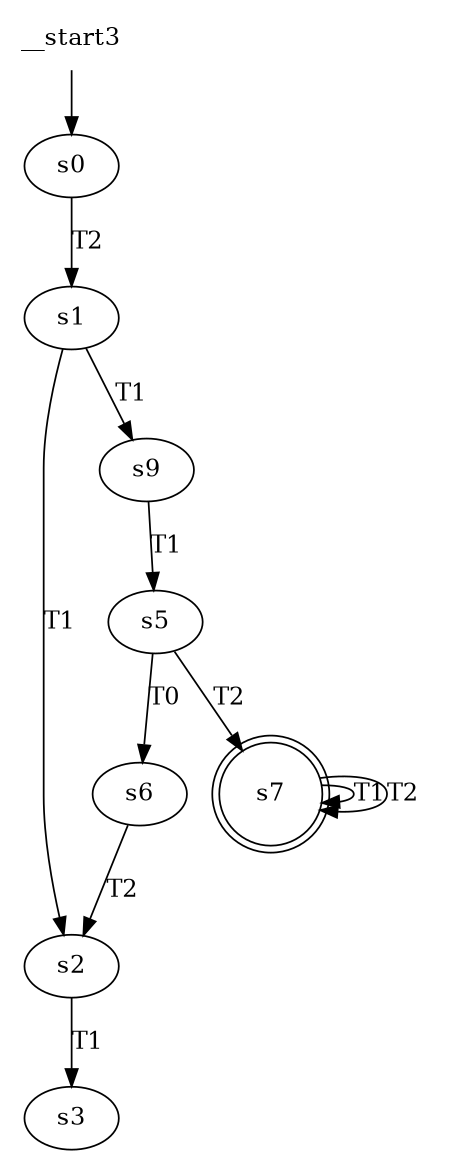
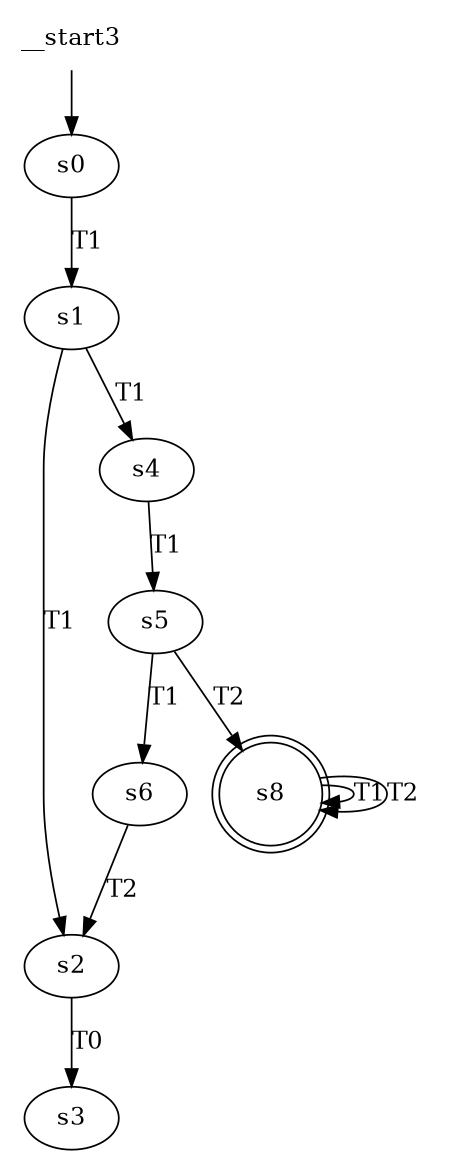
(88, 242) -> (88, 242)
(147, 470) -> (147, 470)
(165, 698) -> (165, 698)
(271, 794) -> (271, 794)
(88, 1042) -> (88, 1042)
